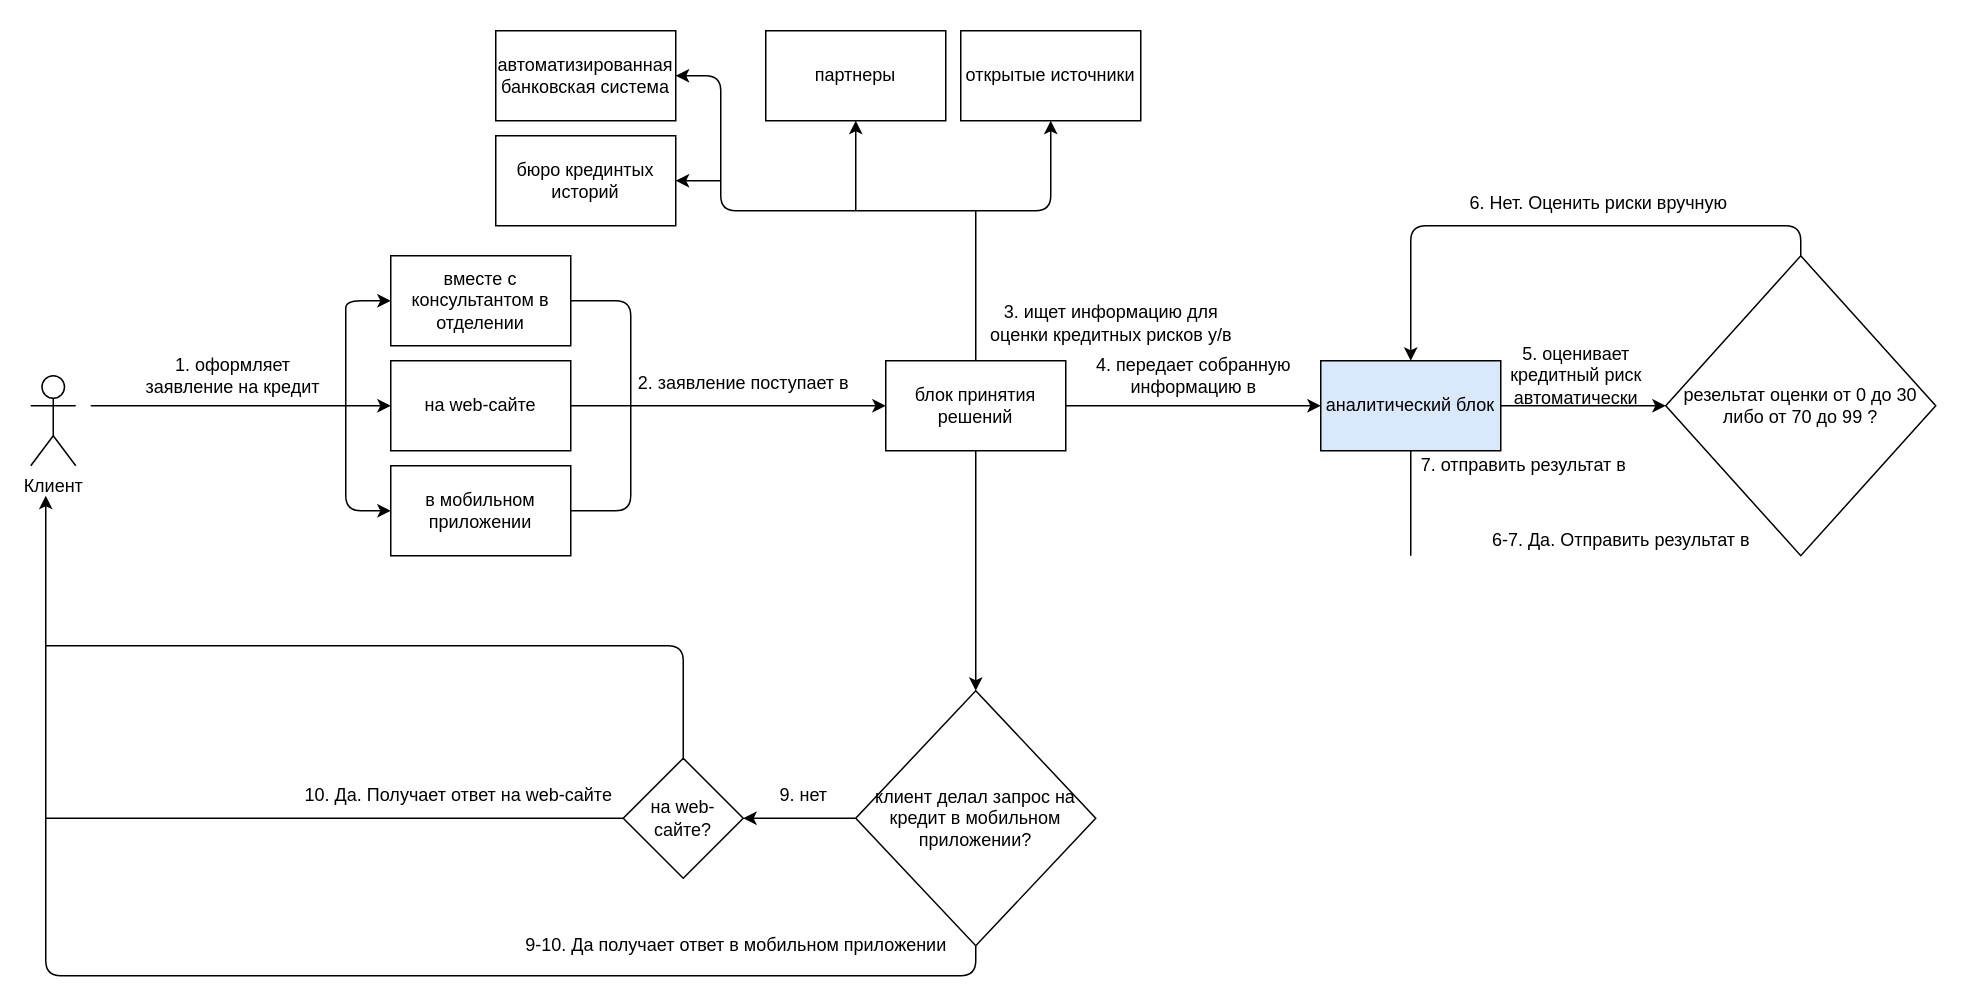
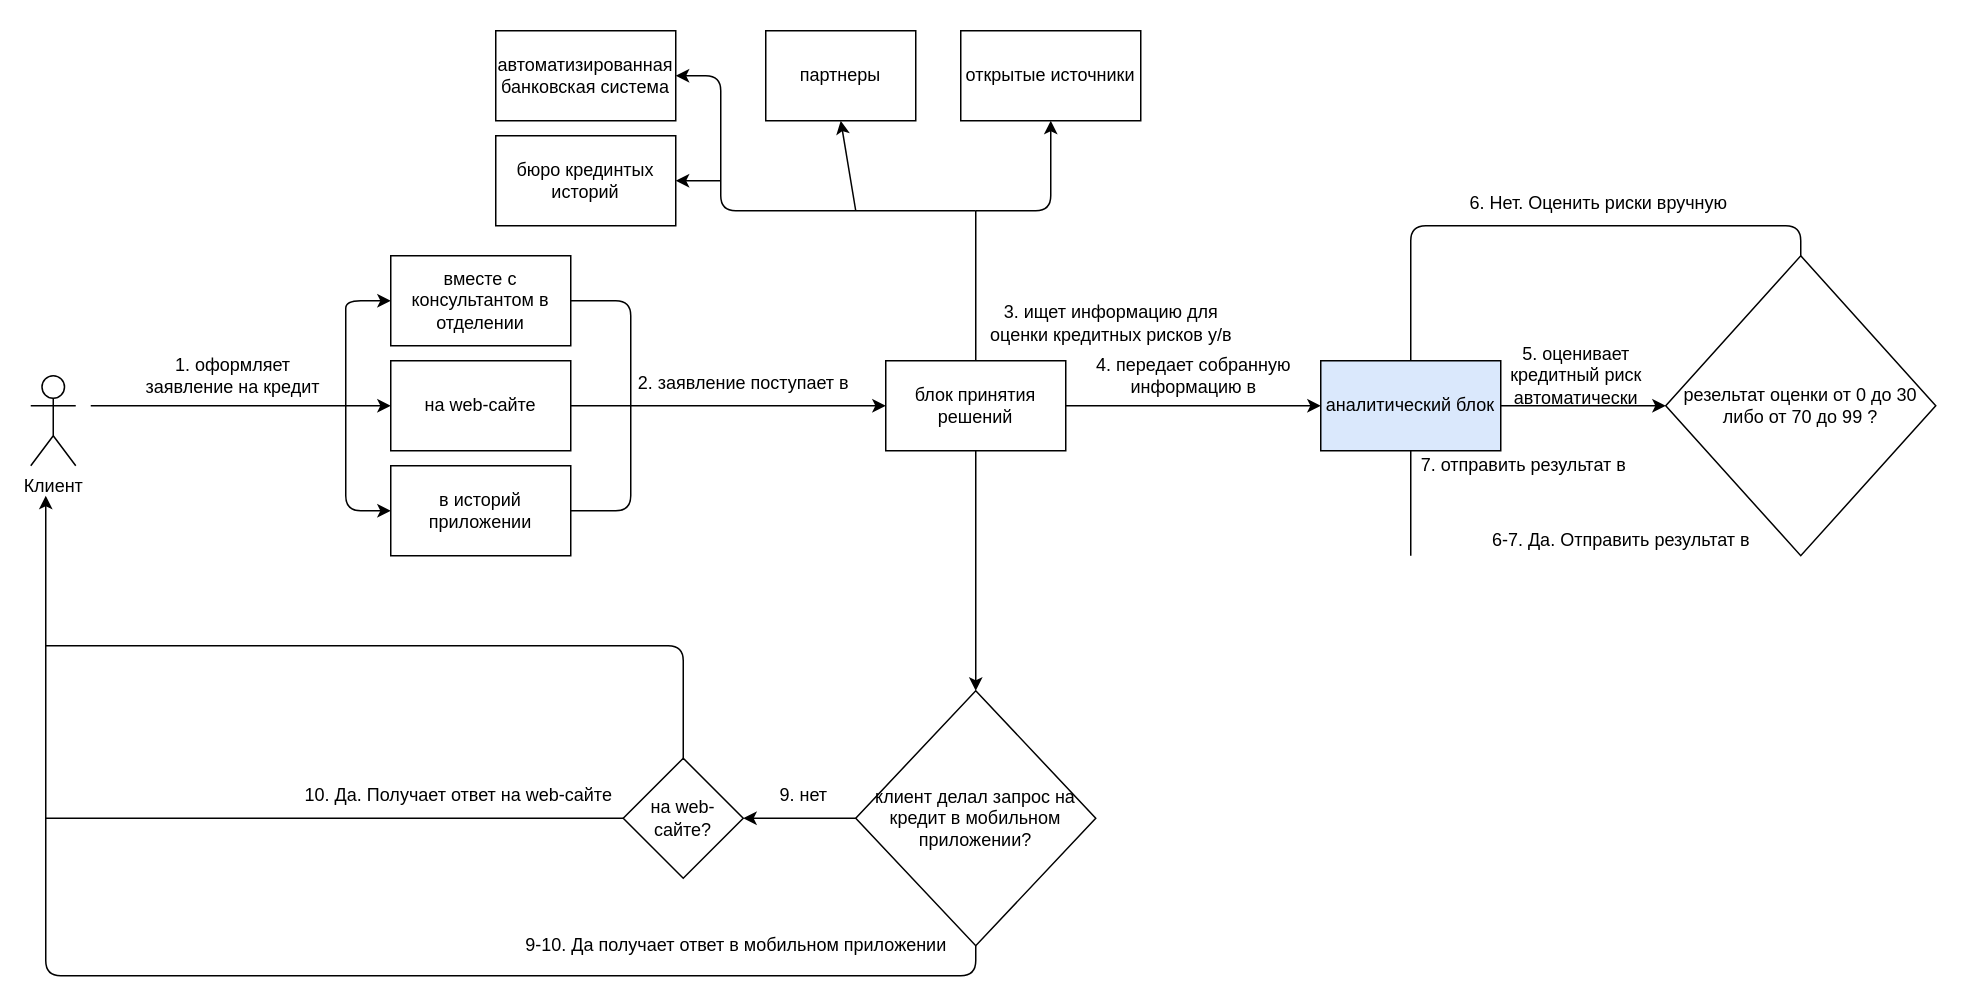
(856, 76) -> (841, 76)
(1411, 349) -> (1411, 353)
(481, 511) -> (481, 511)
